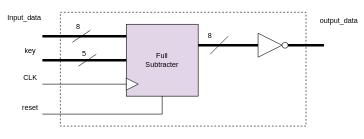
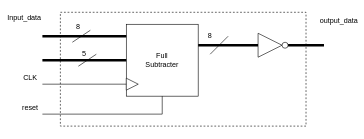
(30, 51) -> none
(162, 60) -> (162, 60)
